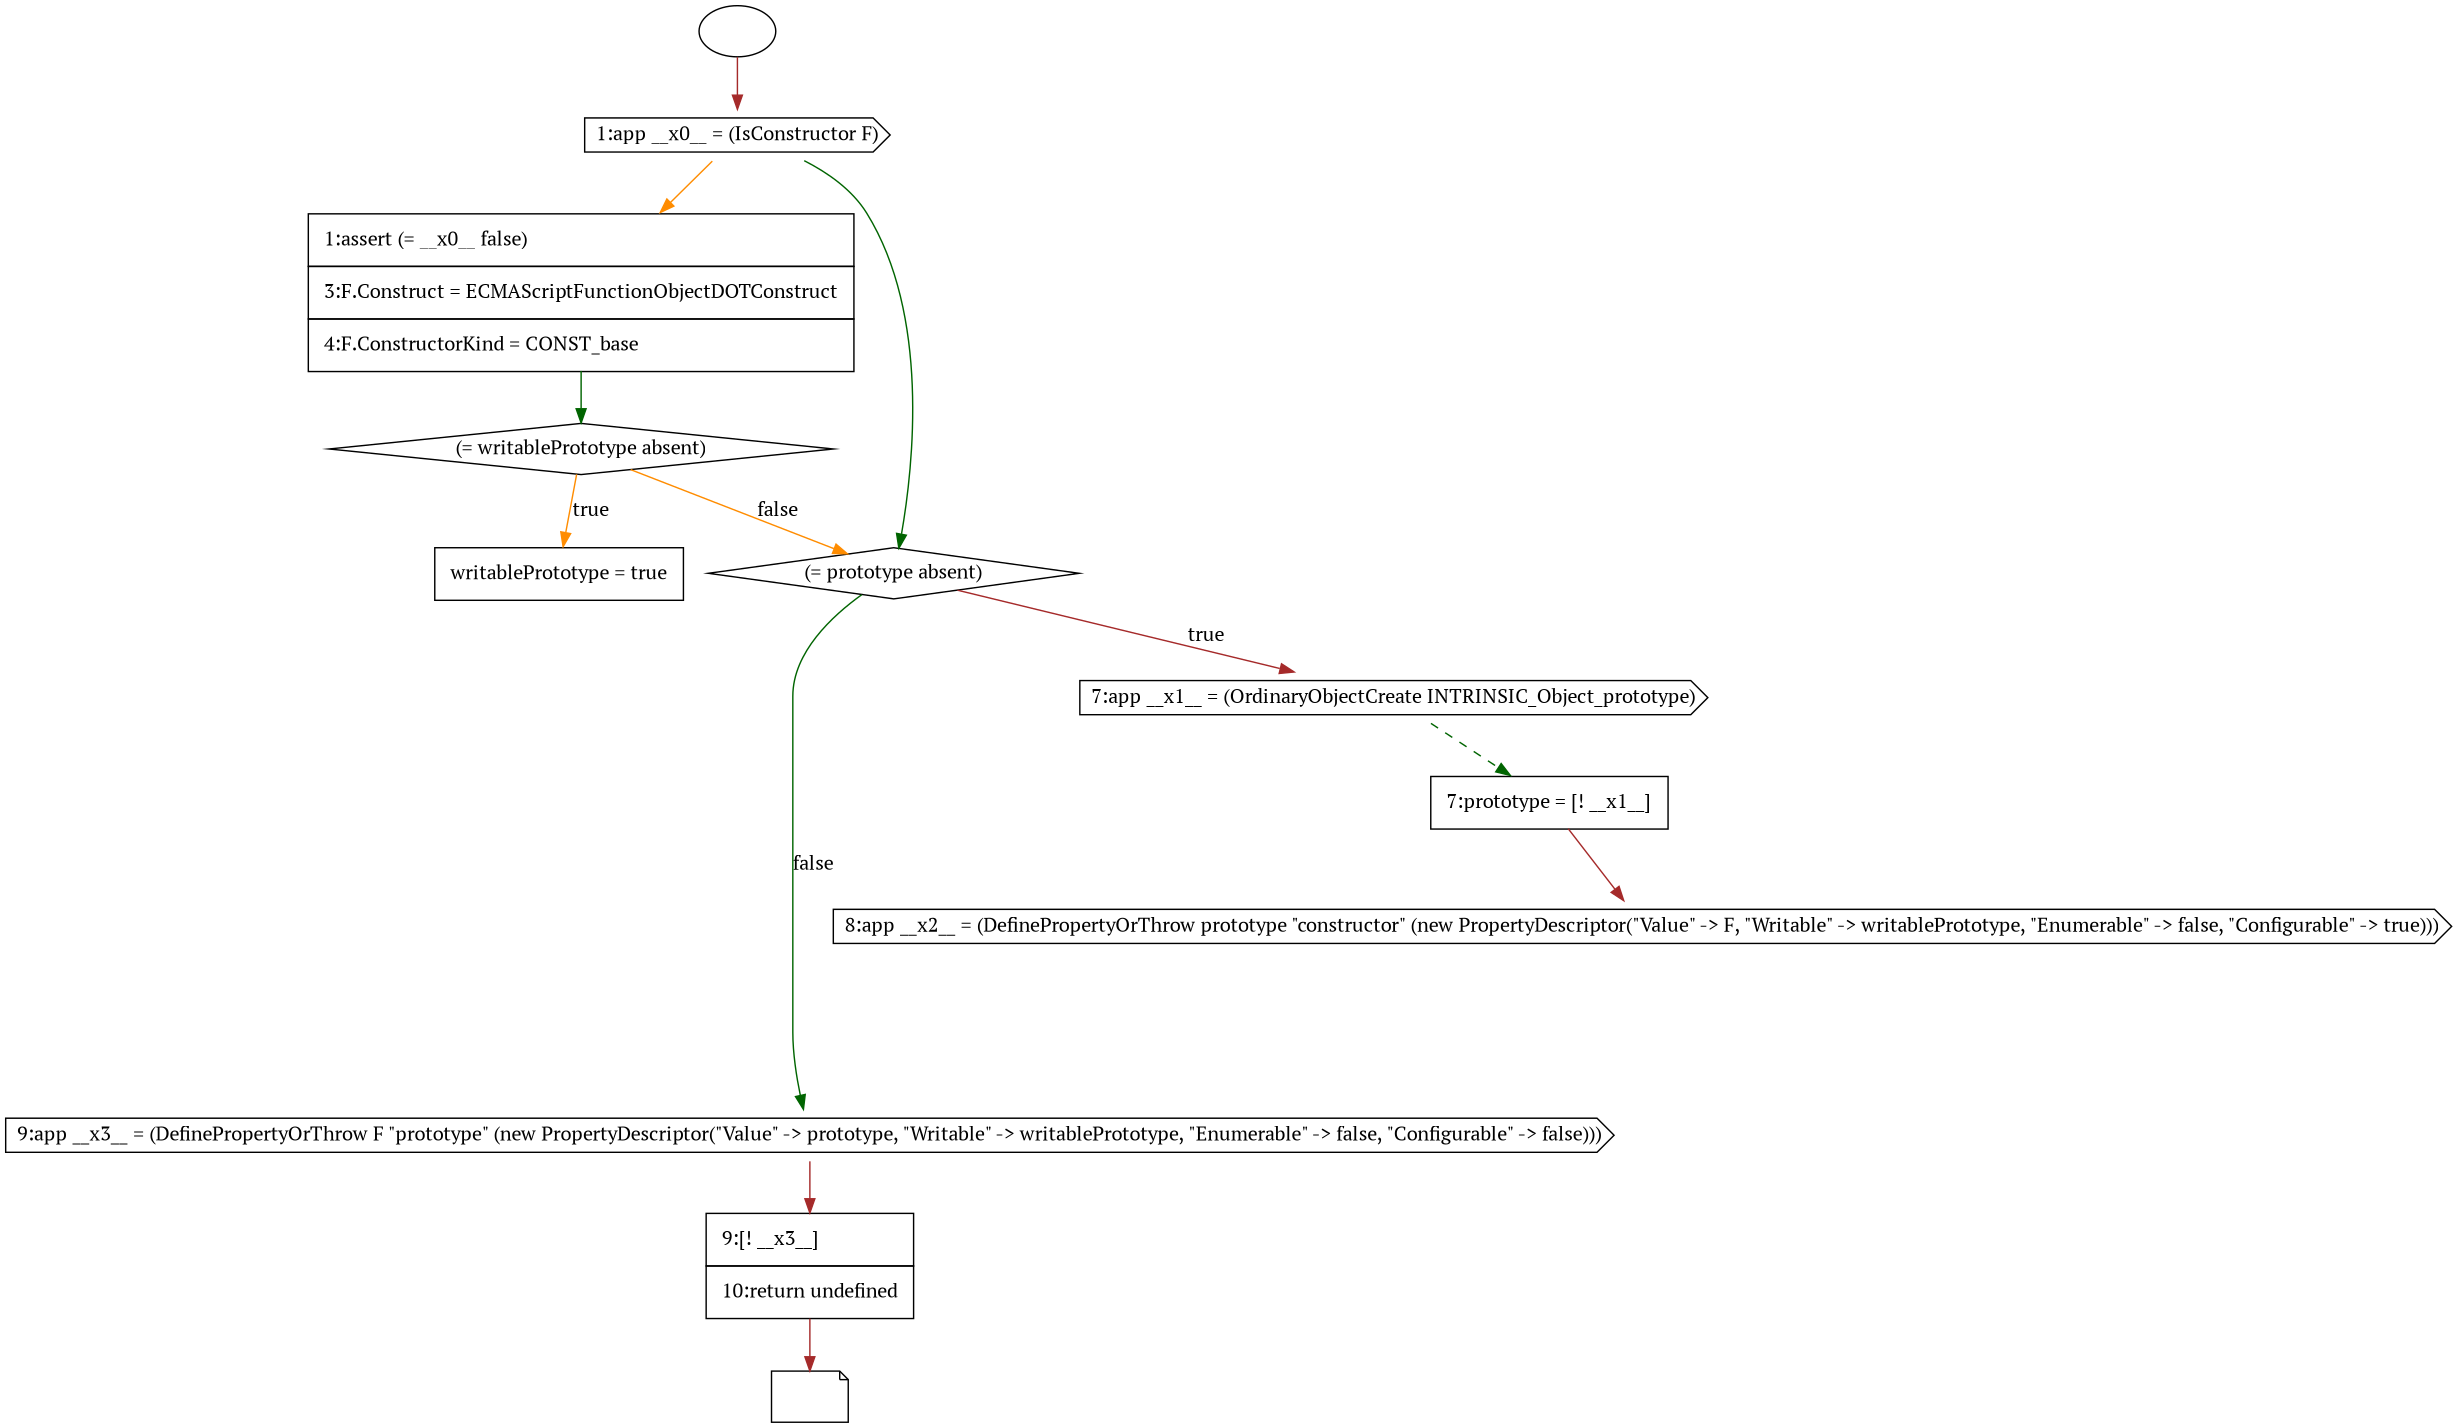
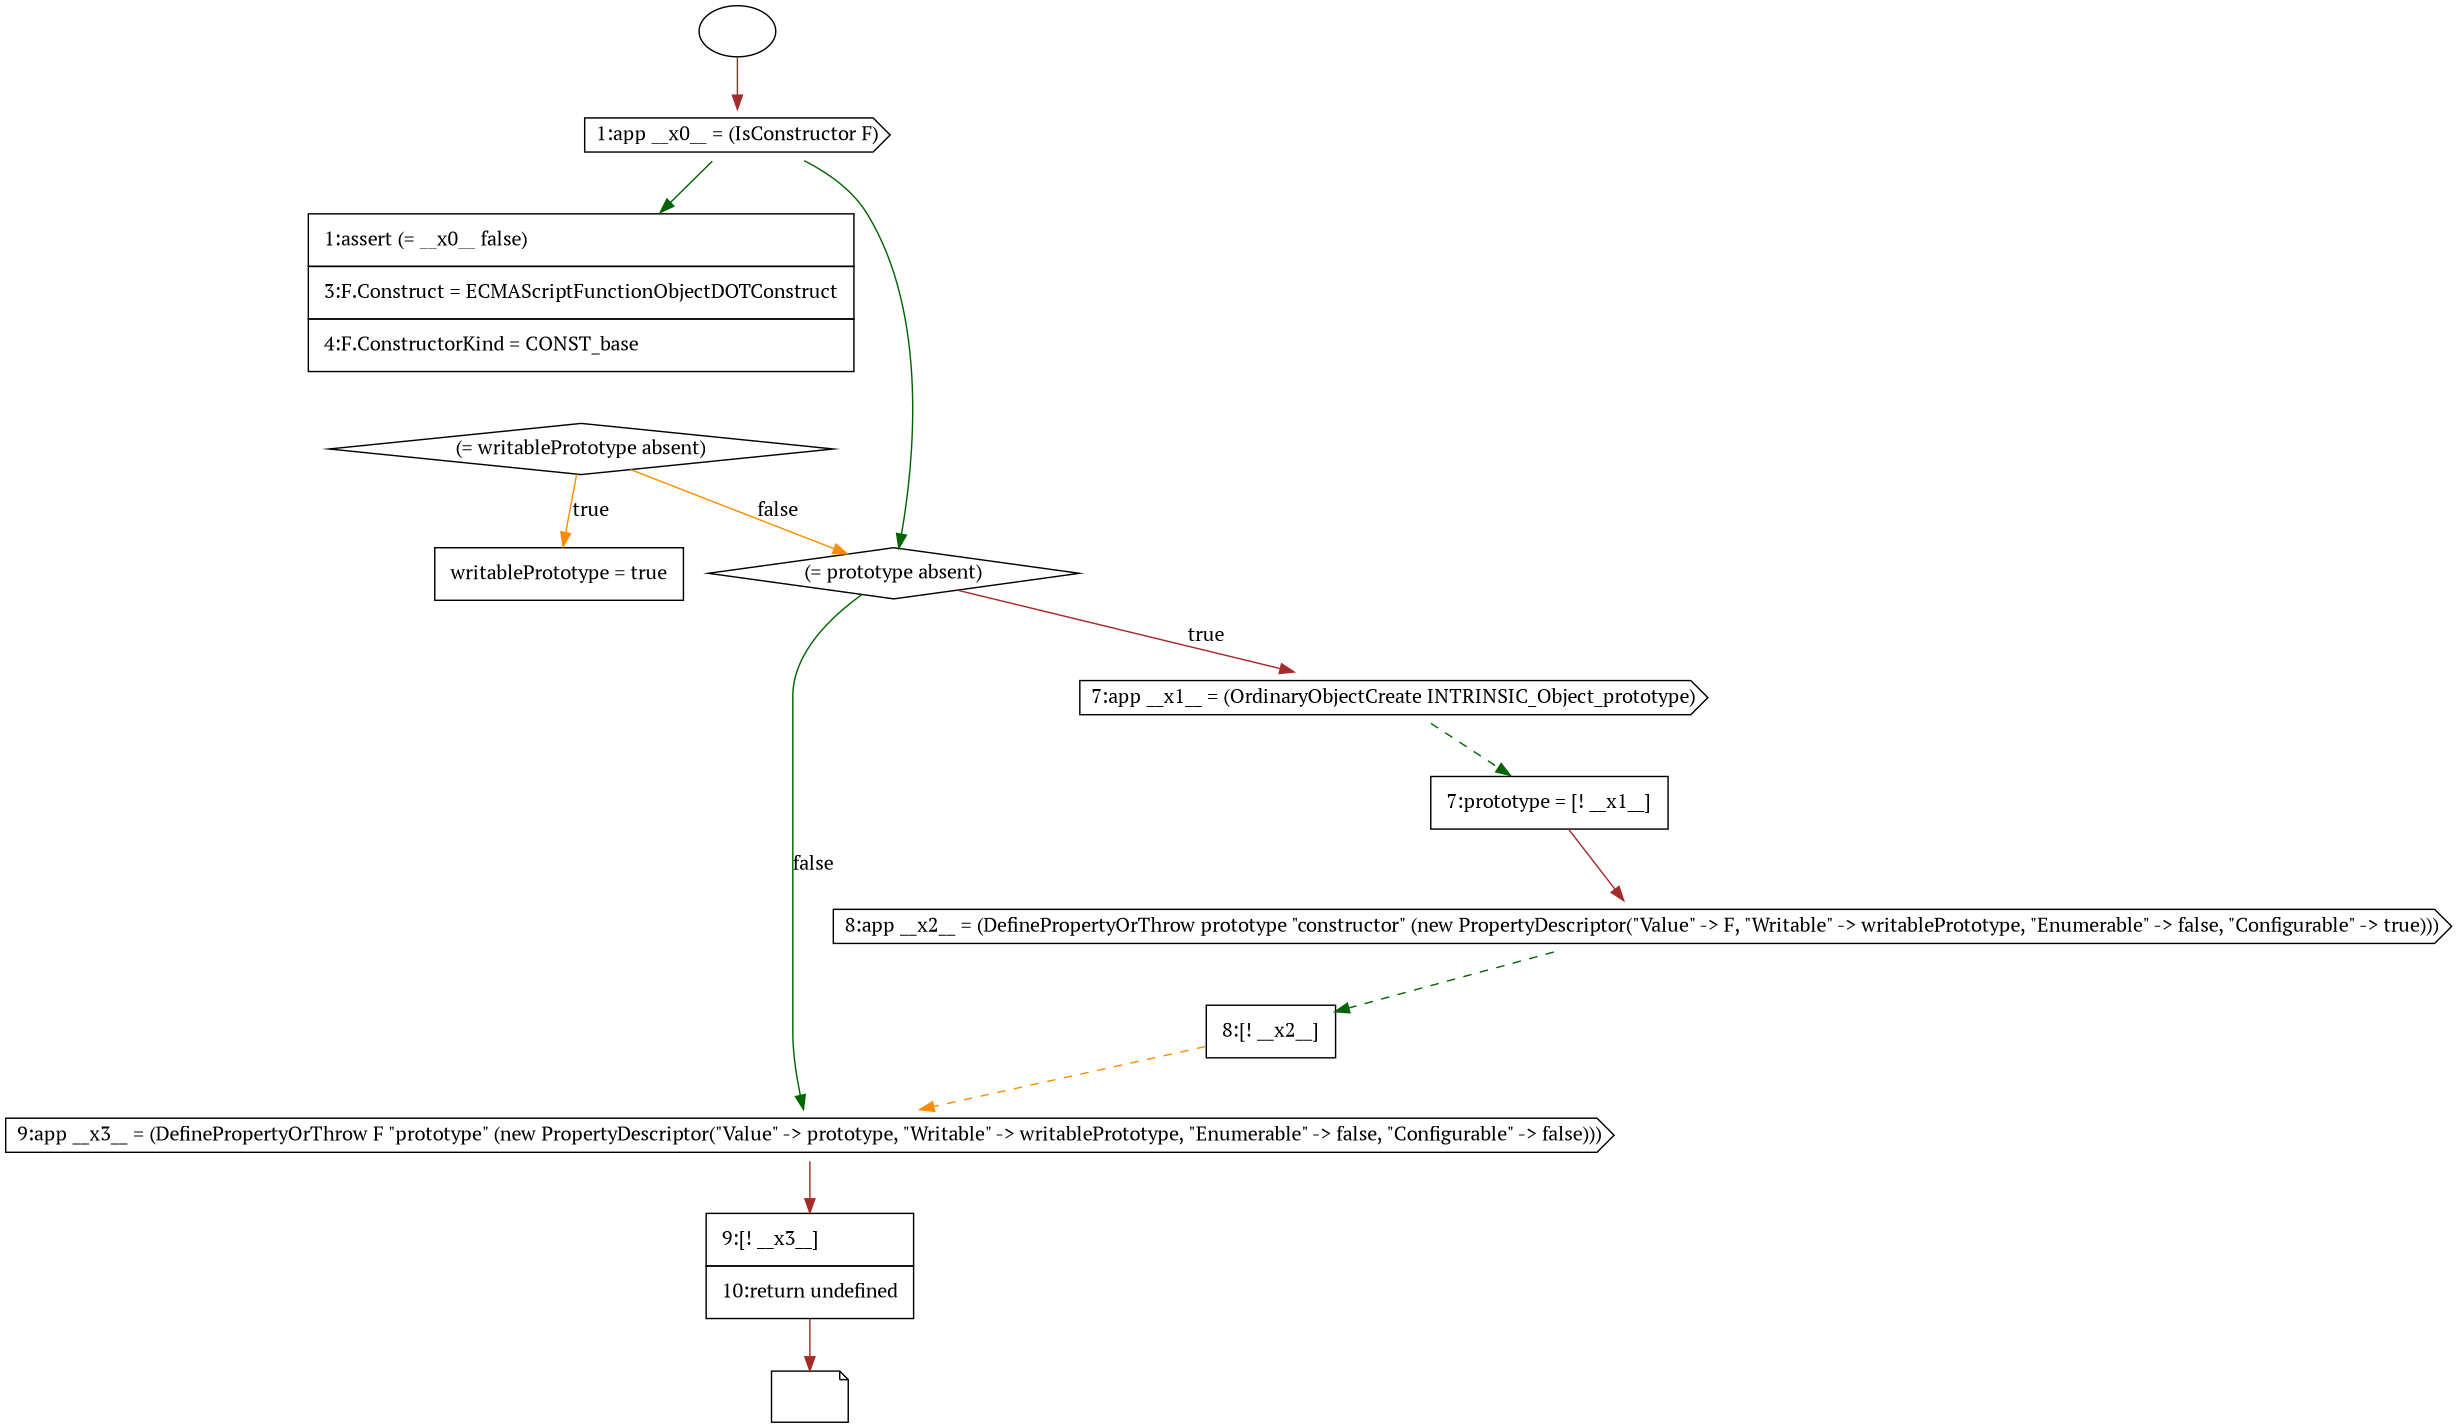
(691, 182) -> (691, 182)
(581, 390) -> none
none -> (1270, 1031)
